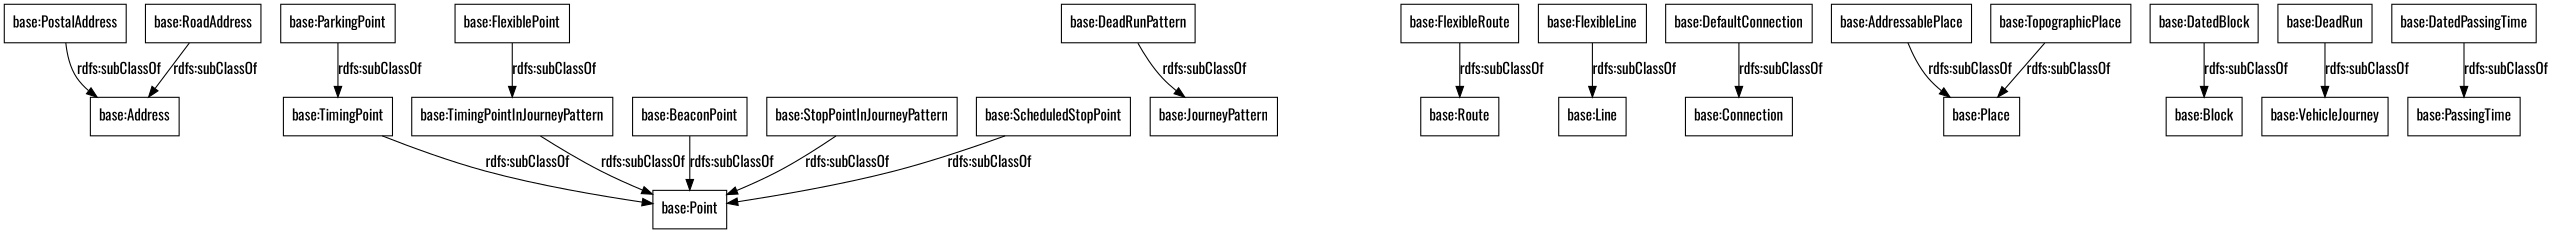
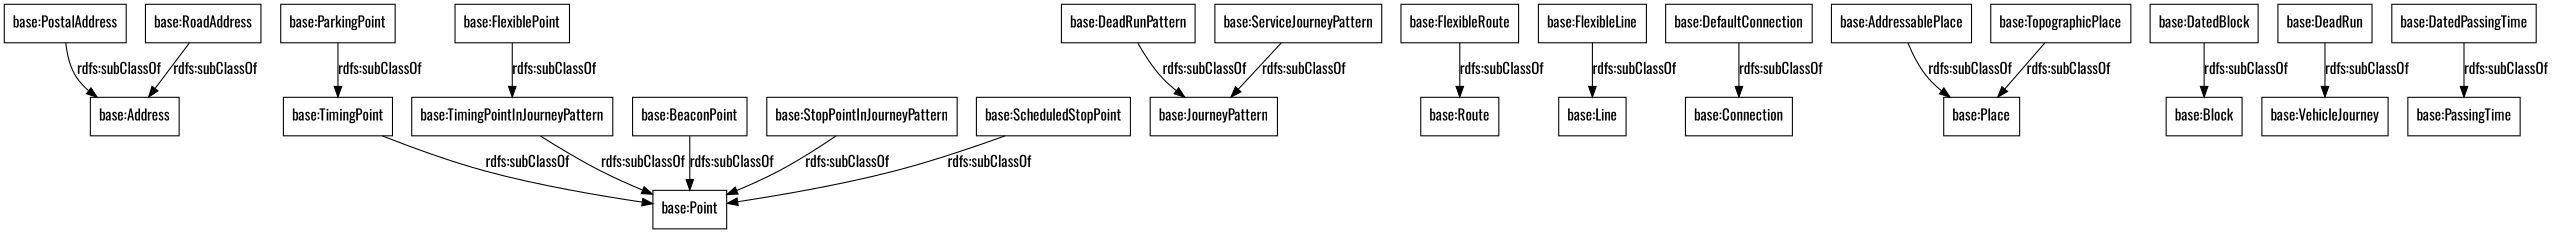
none -> (1298, 24)
